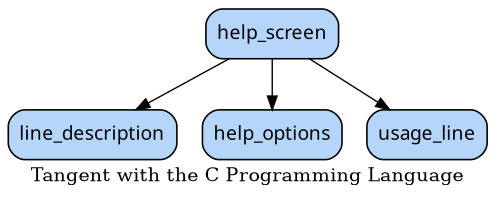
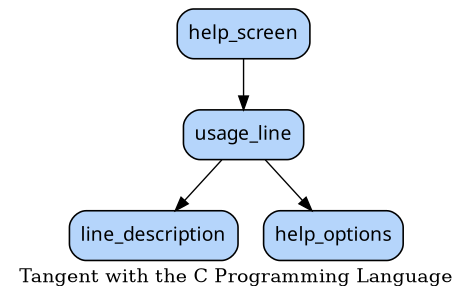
(272, 77) -> (284, 180)
(189, 81) -> (203, 180)
